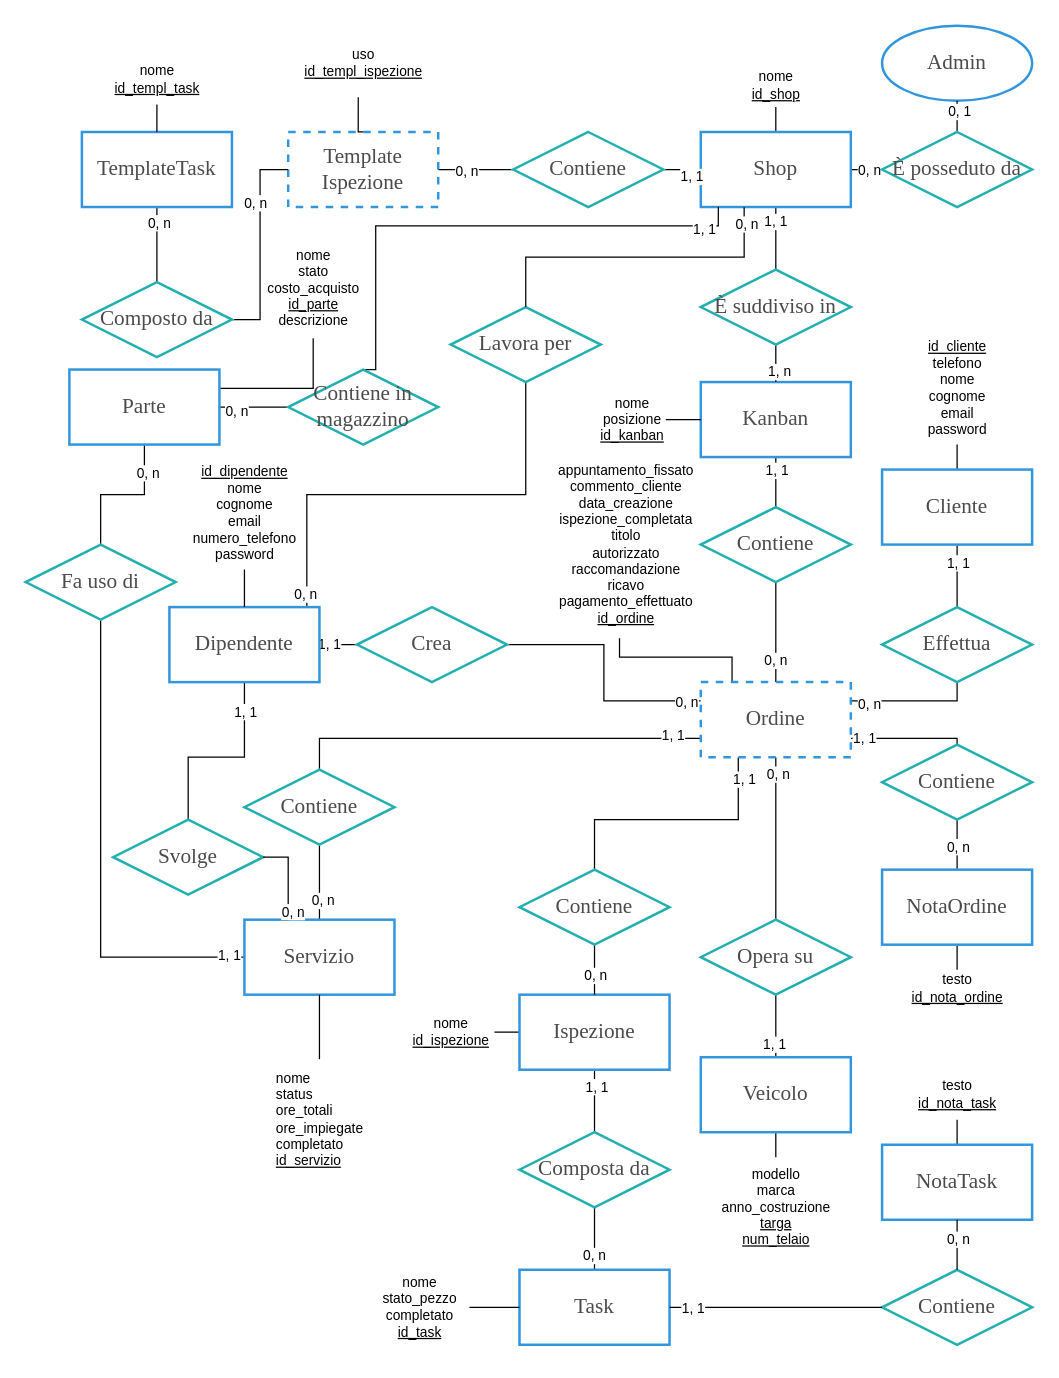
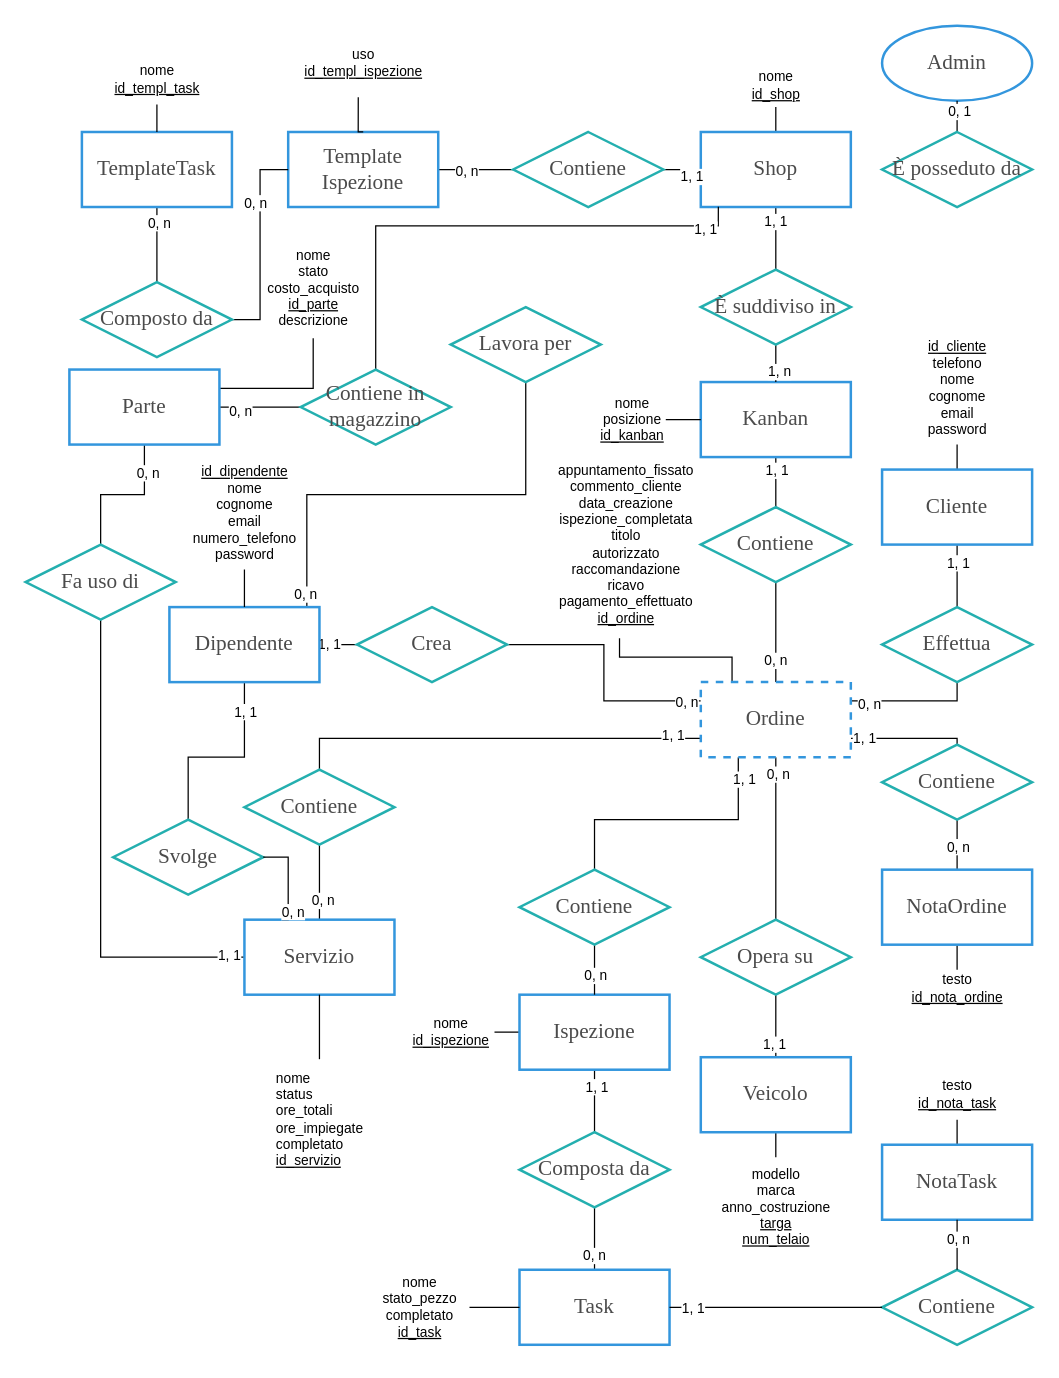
(363, 169) -> (363, 169)
(866, 169) -> none
(634, 257) -> none
(363, 407) -> (376, 407)
